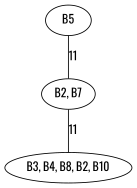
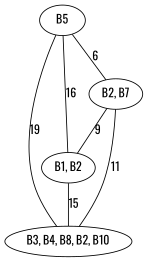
(73, 57) -> (95, 57)
none -> (30, 132)
none -> (68, 168)
